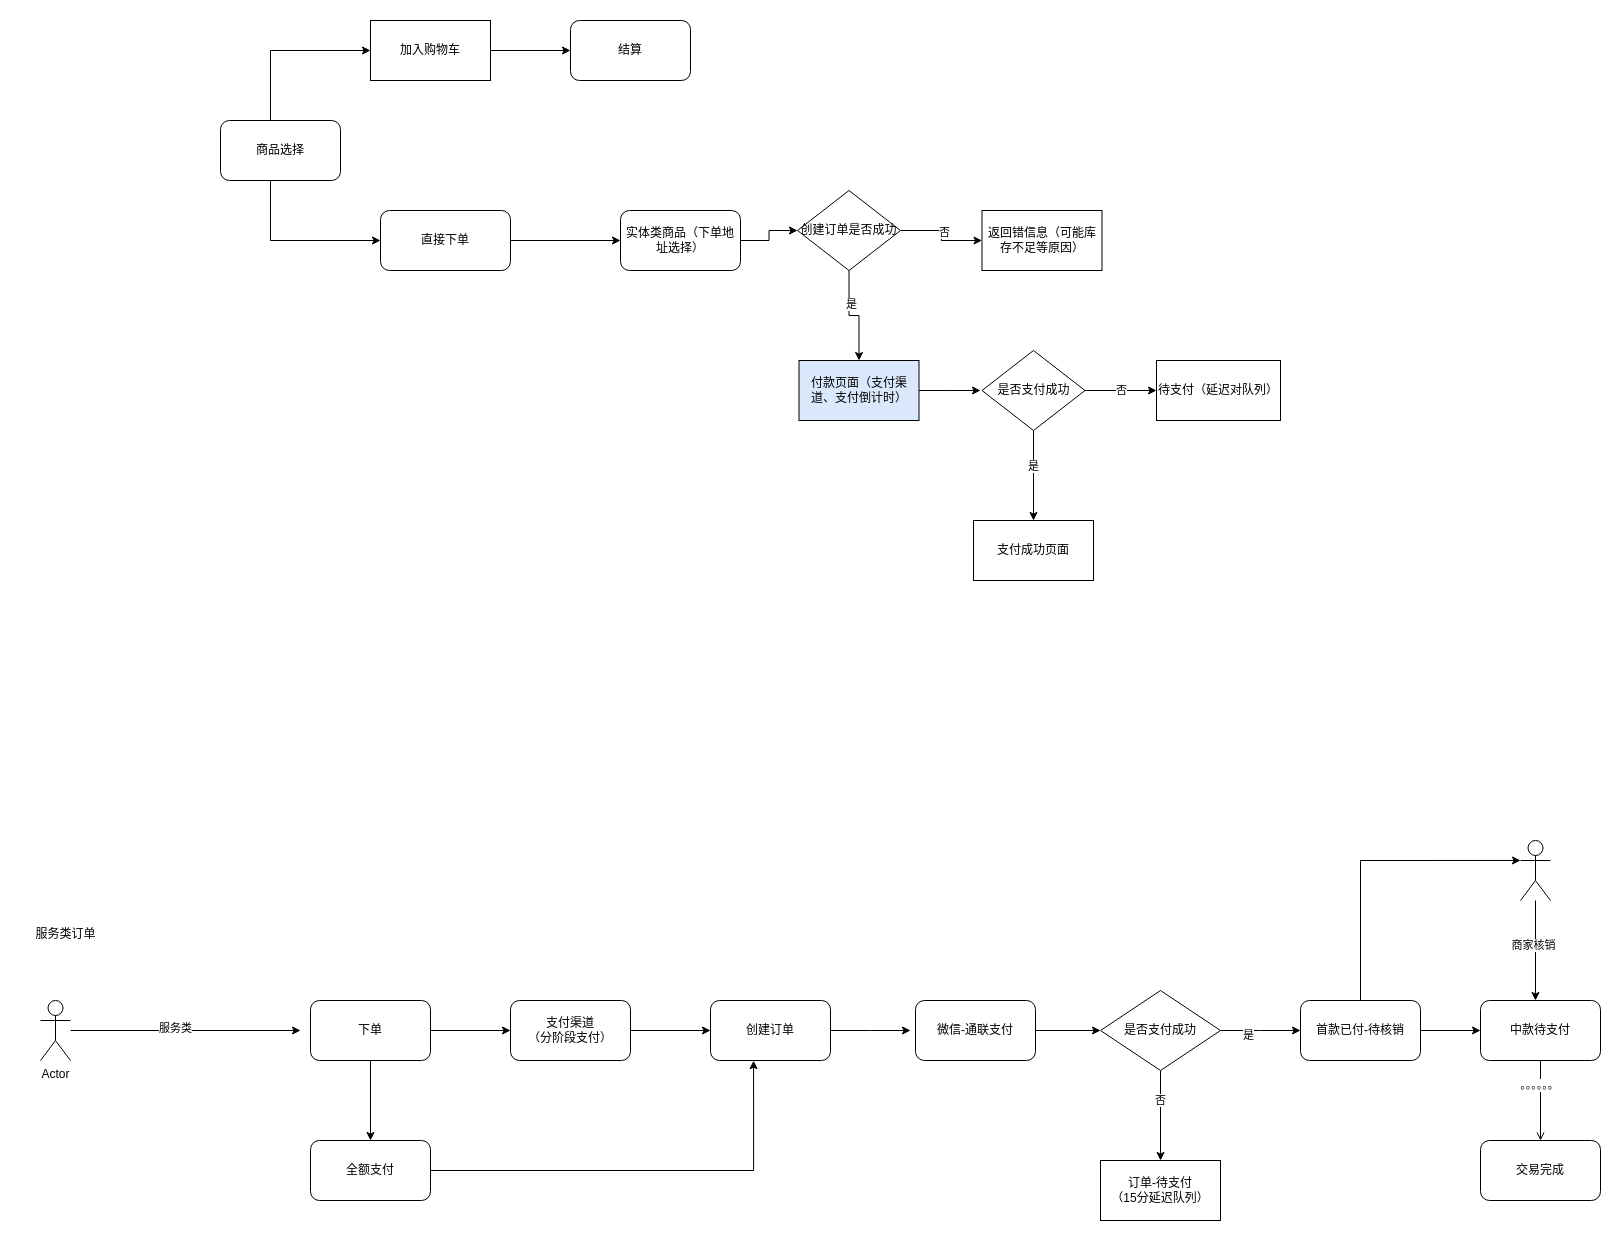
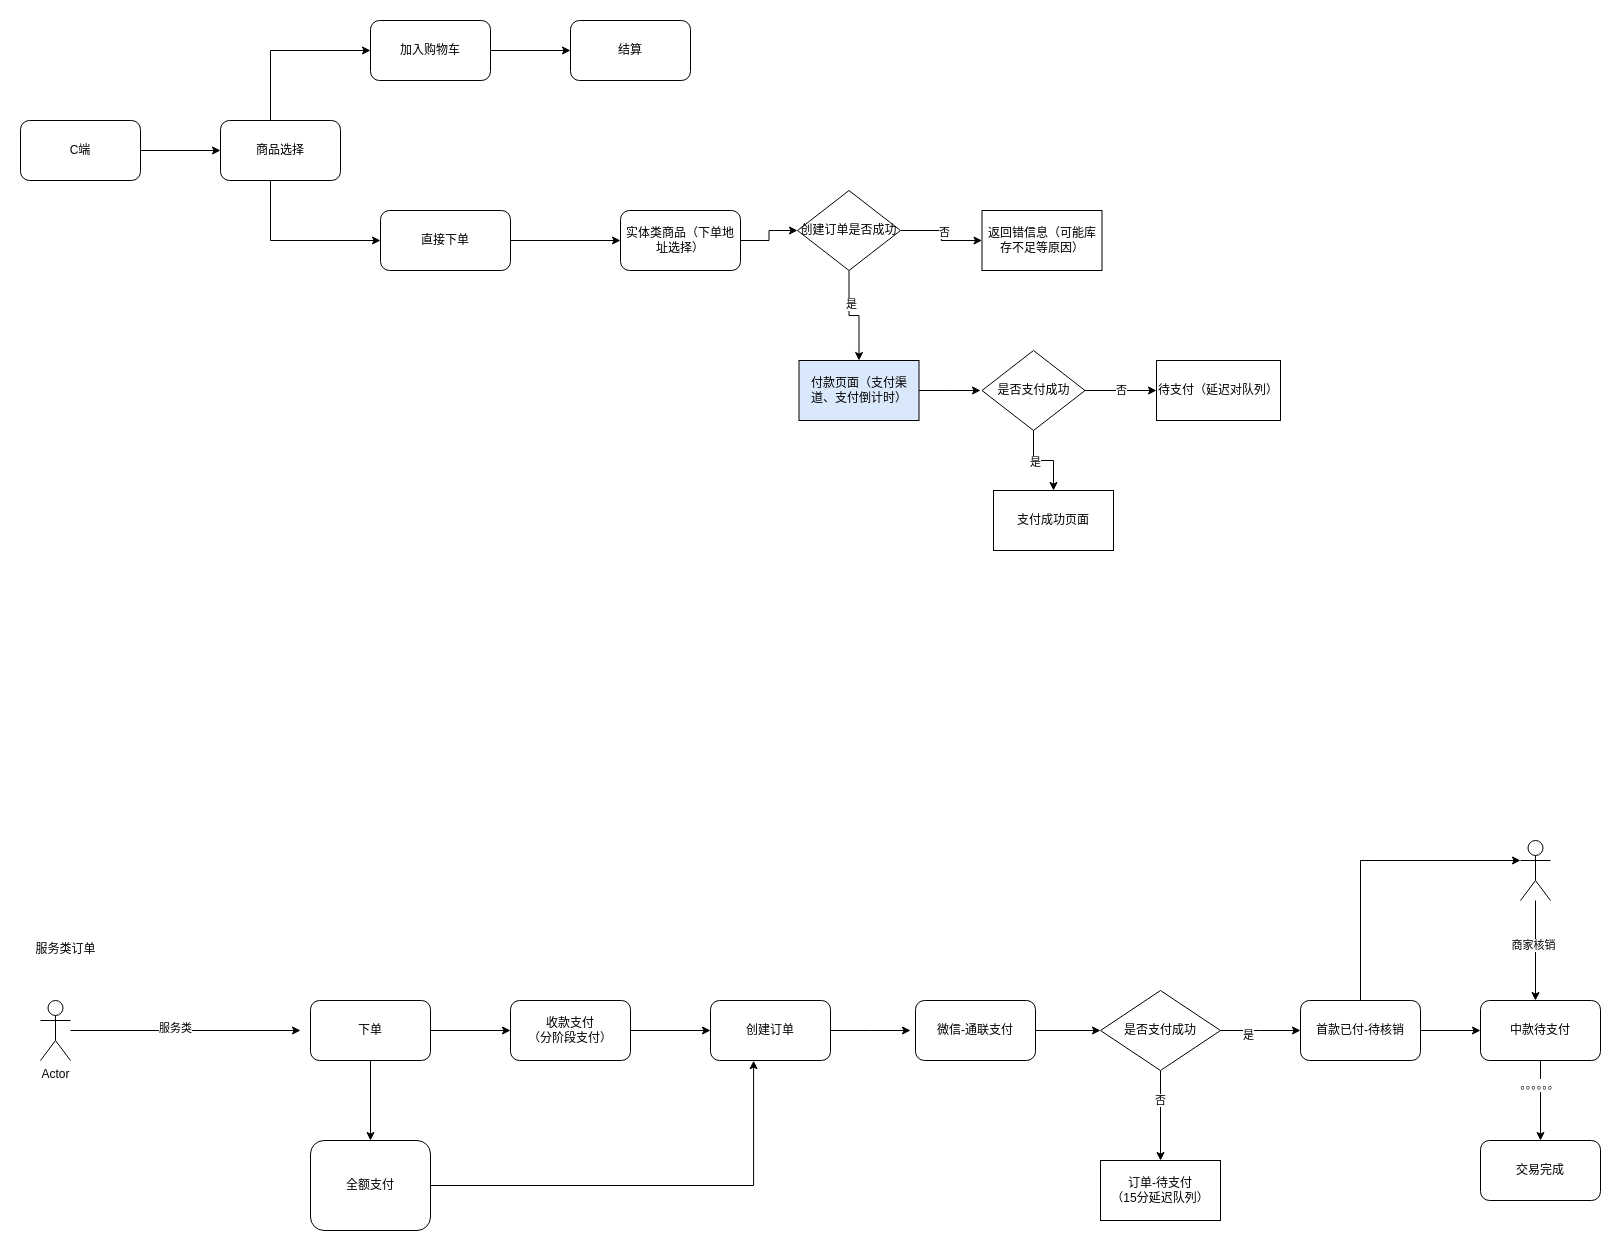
(431, 51) -> (431, 51)
none -> (81, 151)
none -> (177, 151)
(1034, 551) -> (1054, 521)
(66, 935) -> (66, 950)
(571, 1031) -> (571, 1031)
(1541, 1134) -> (1541, 1132)
(371, 1171) -> (371, 1186)
